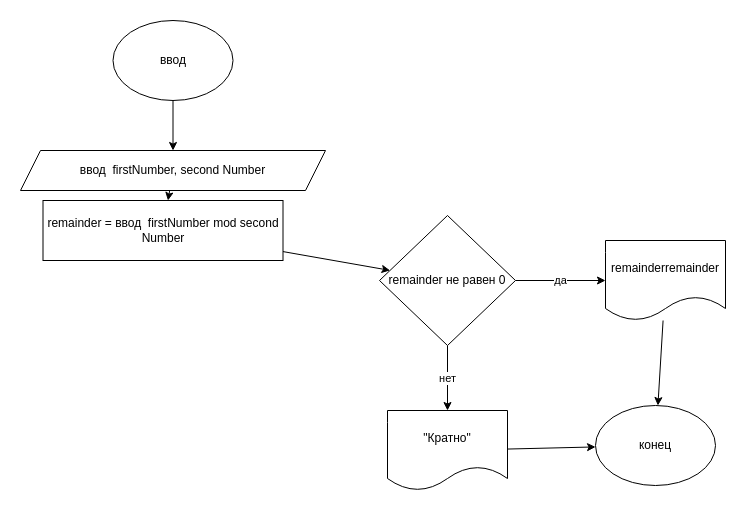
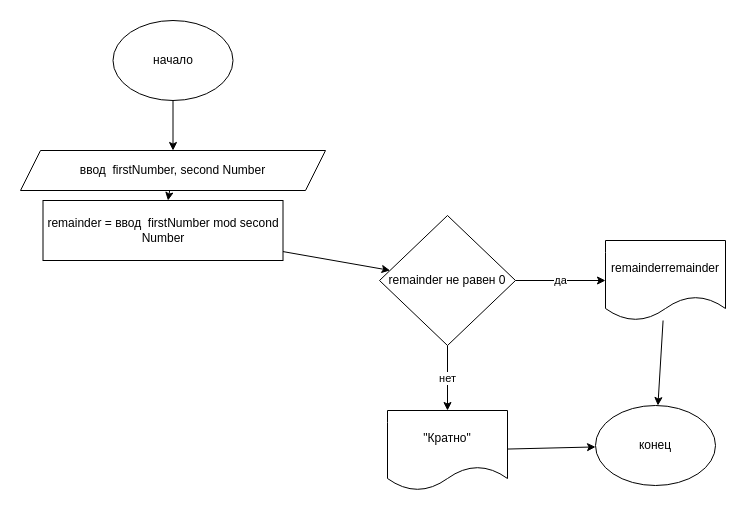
(174, 61) -> (174, 61)
